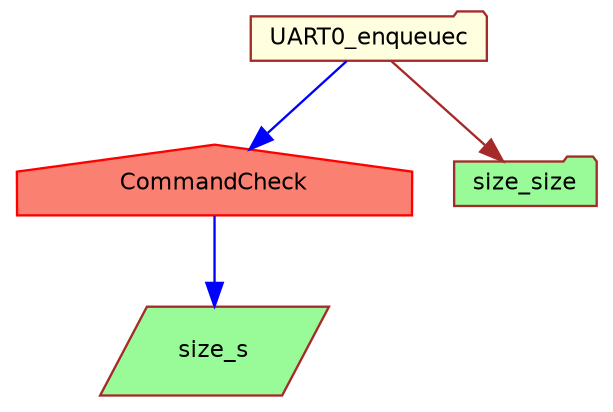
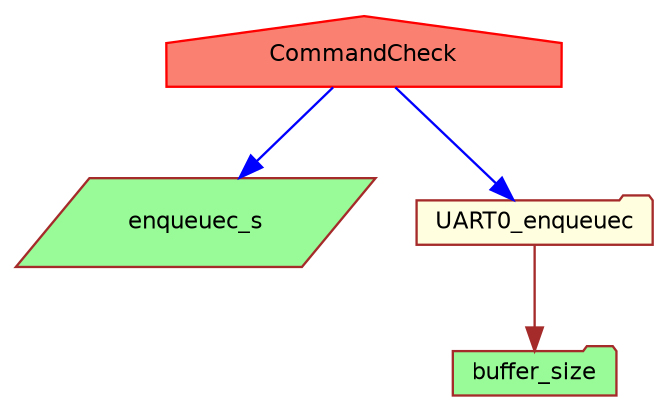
(307, 97) -> (446, 135)
(525, 184) -> (535, 373)
(215, 351) -> (196, 223)
